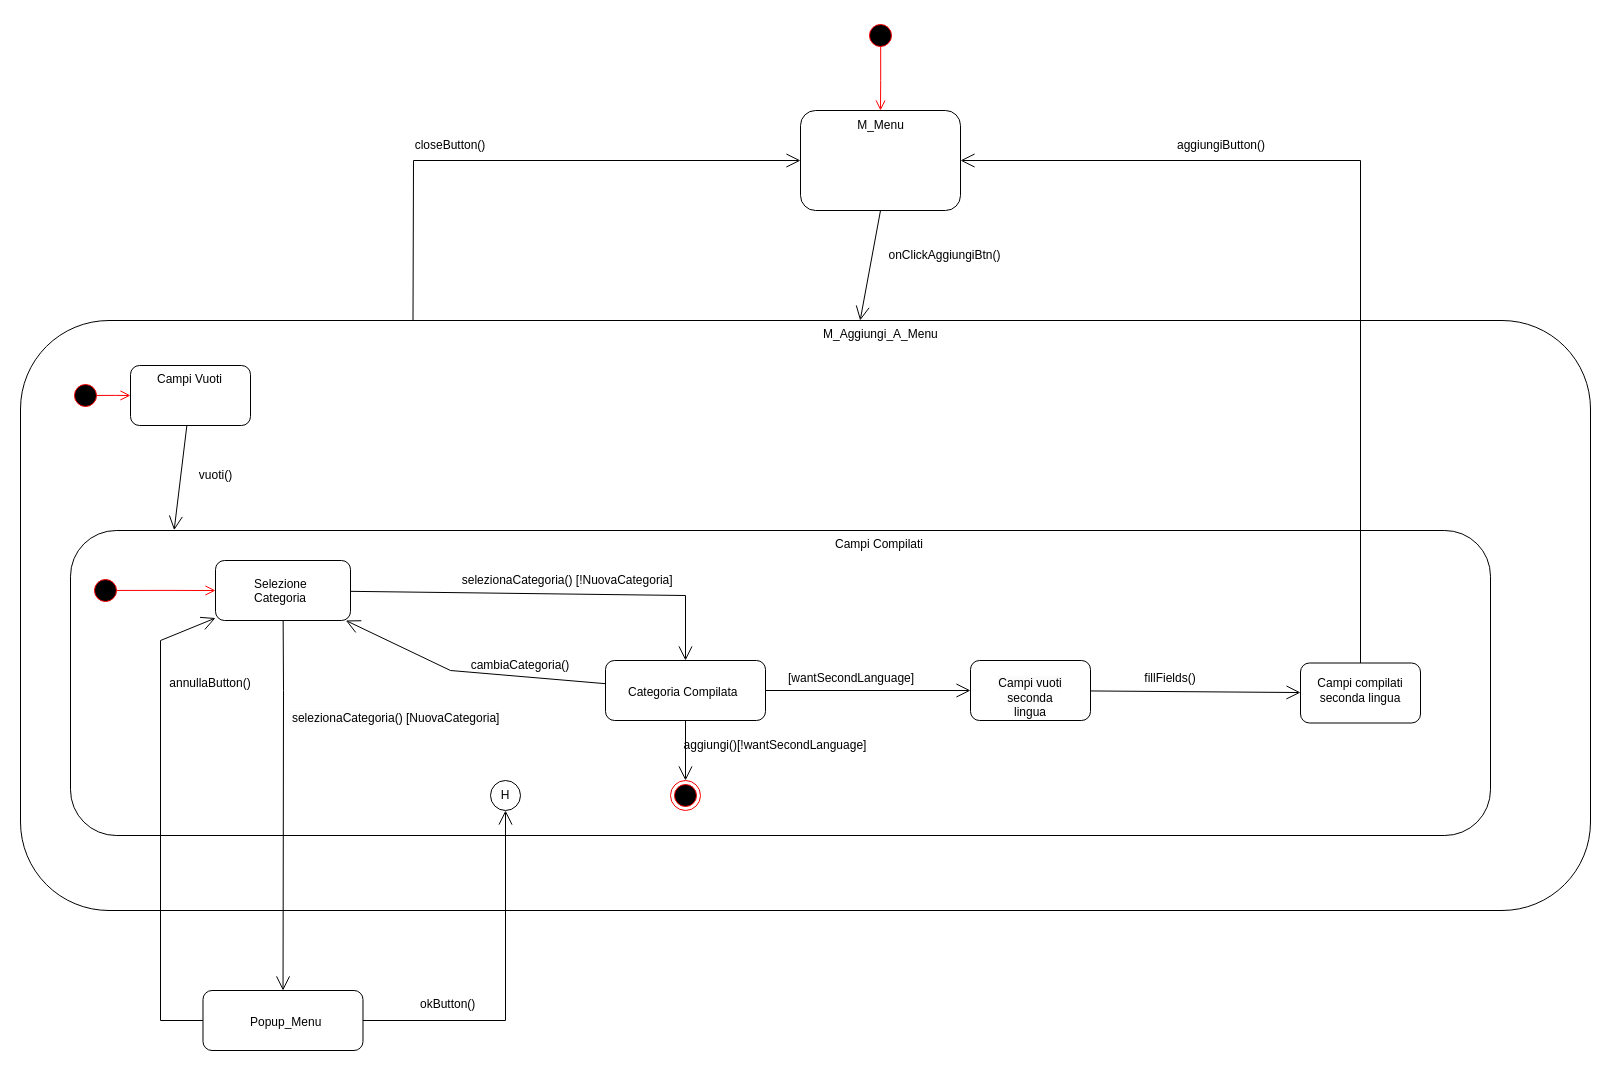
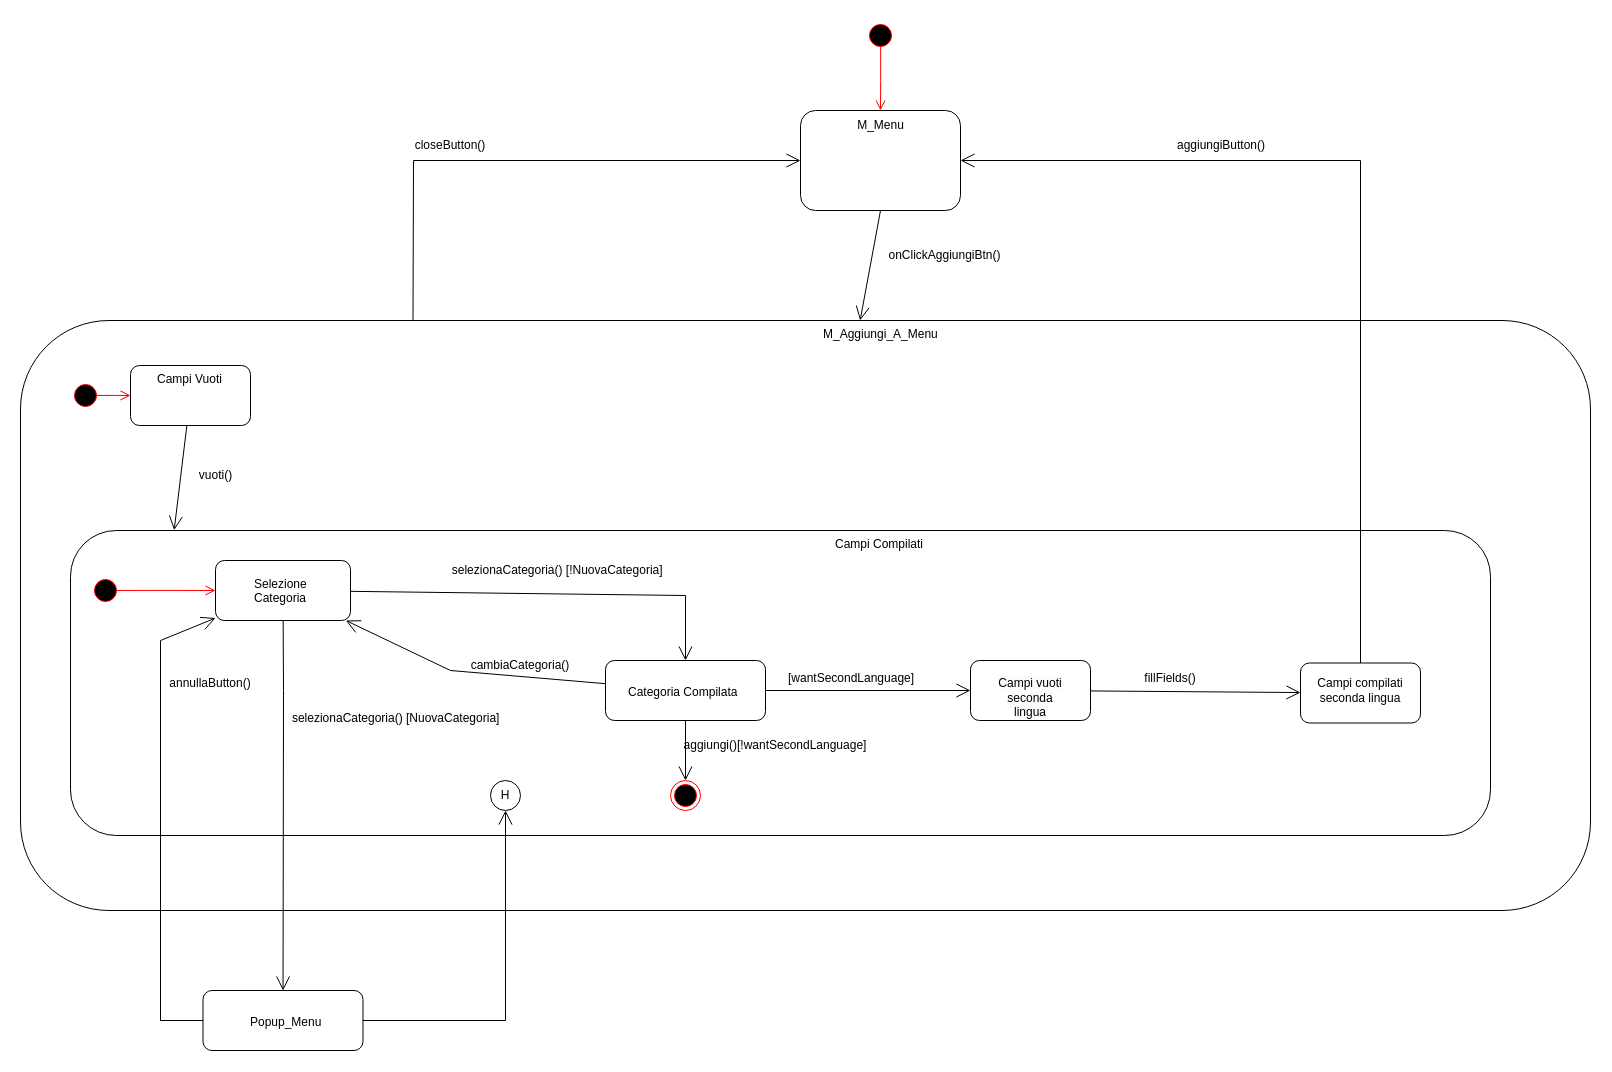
(566, 581) -> (556, 571)
(447, 1003) -> none
